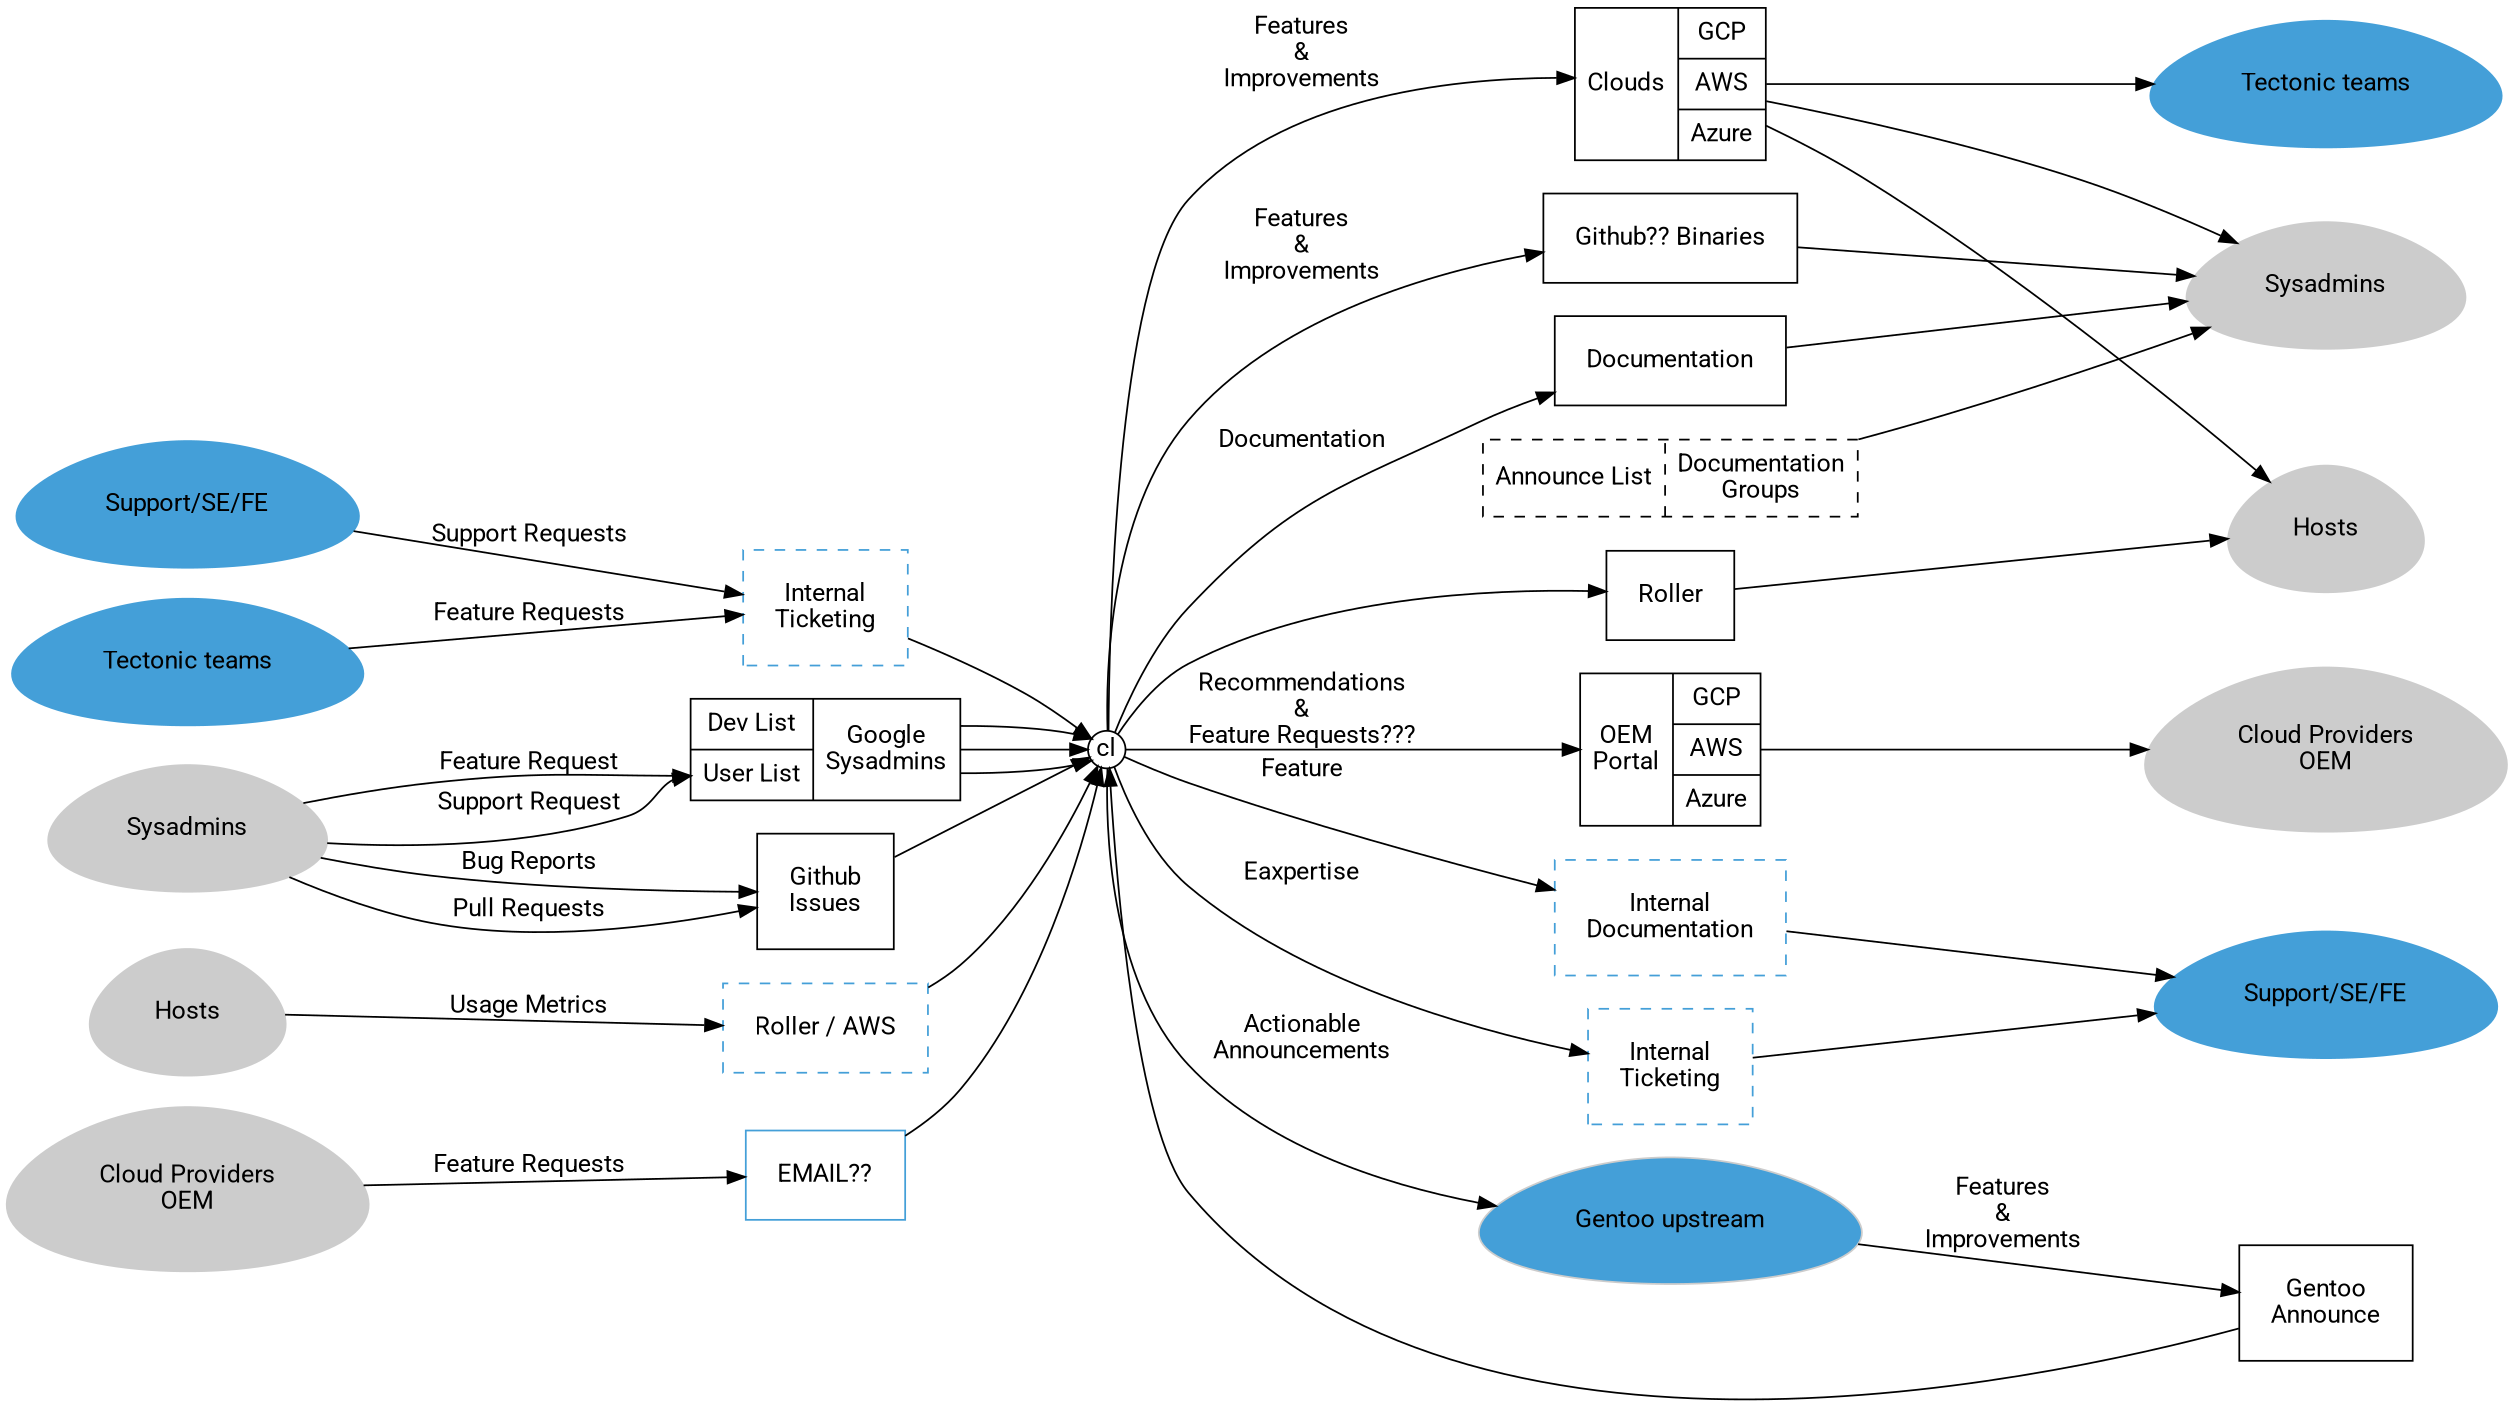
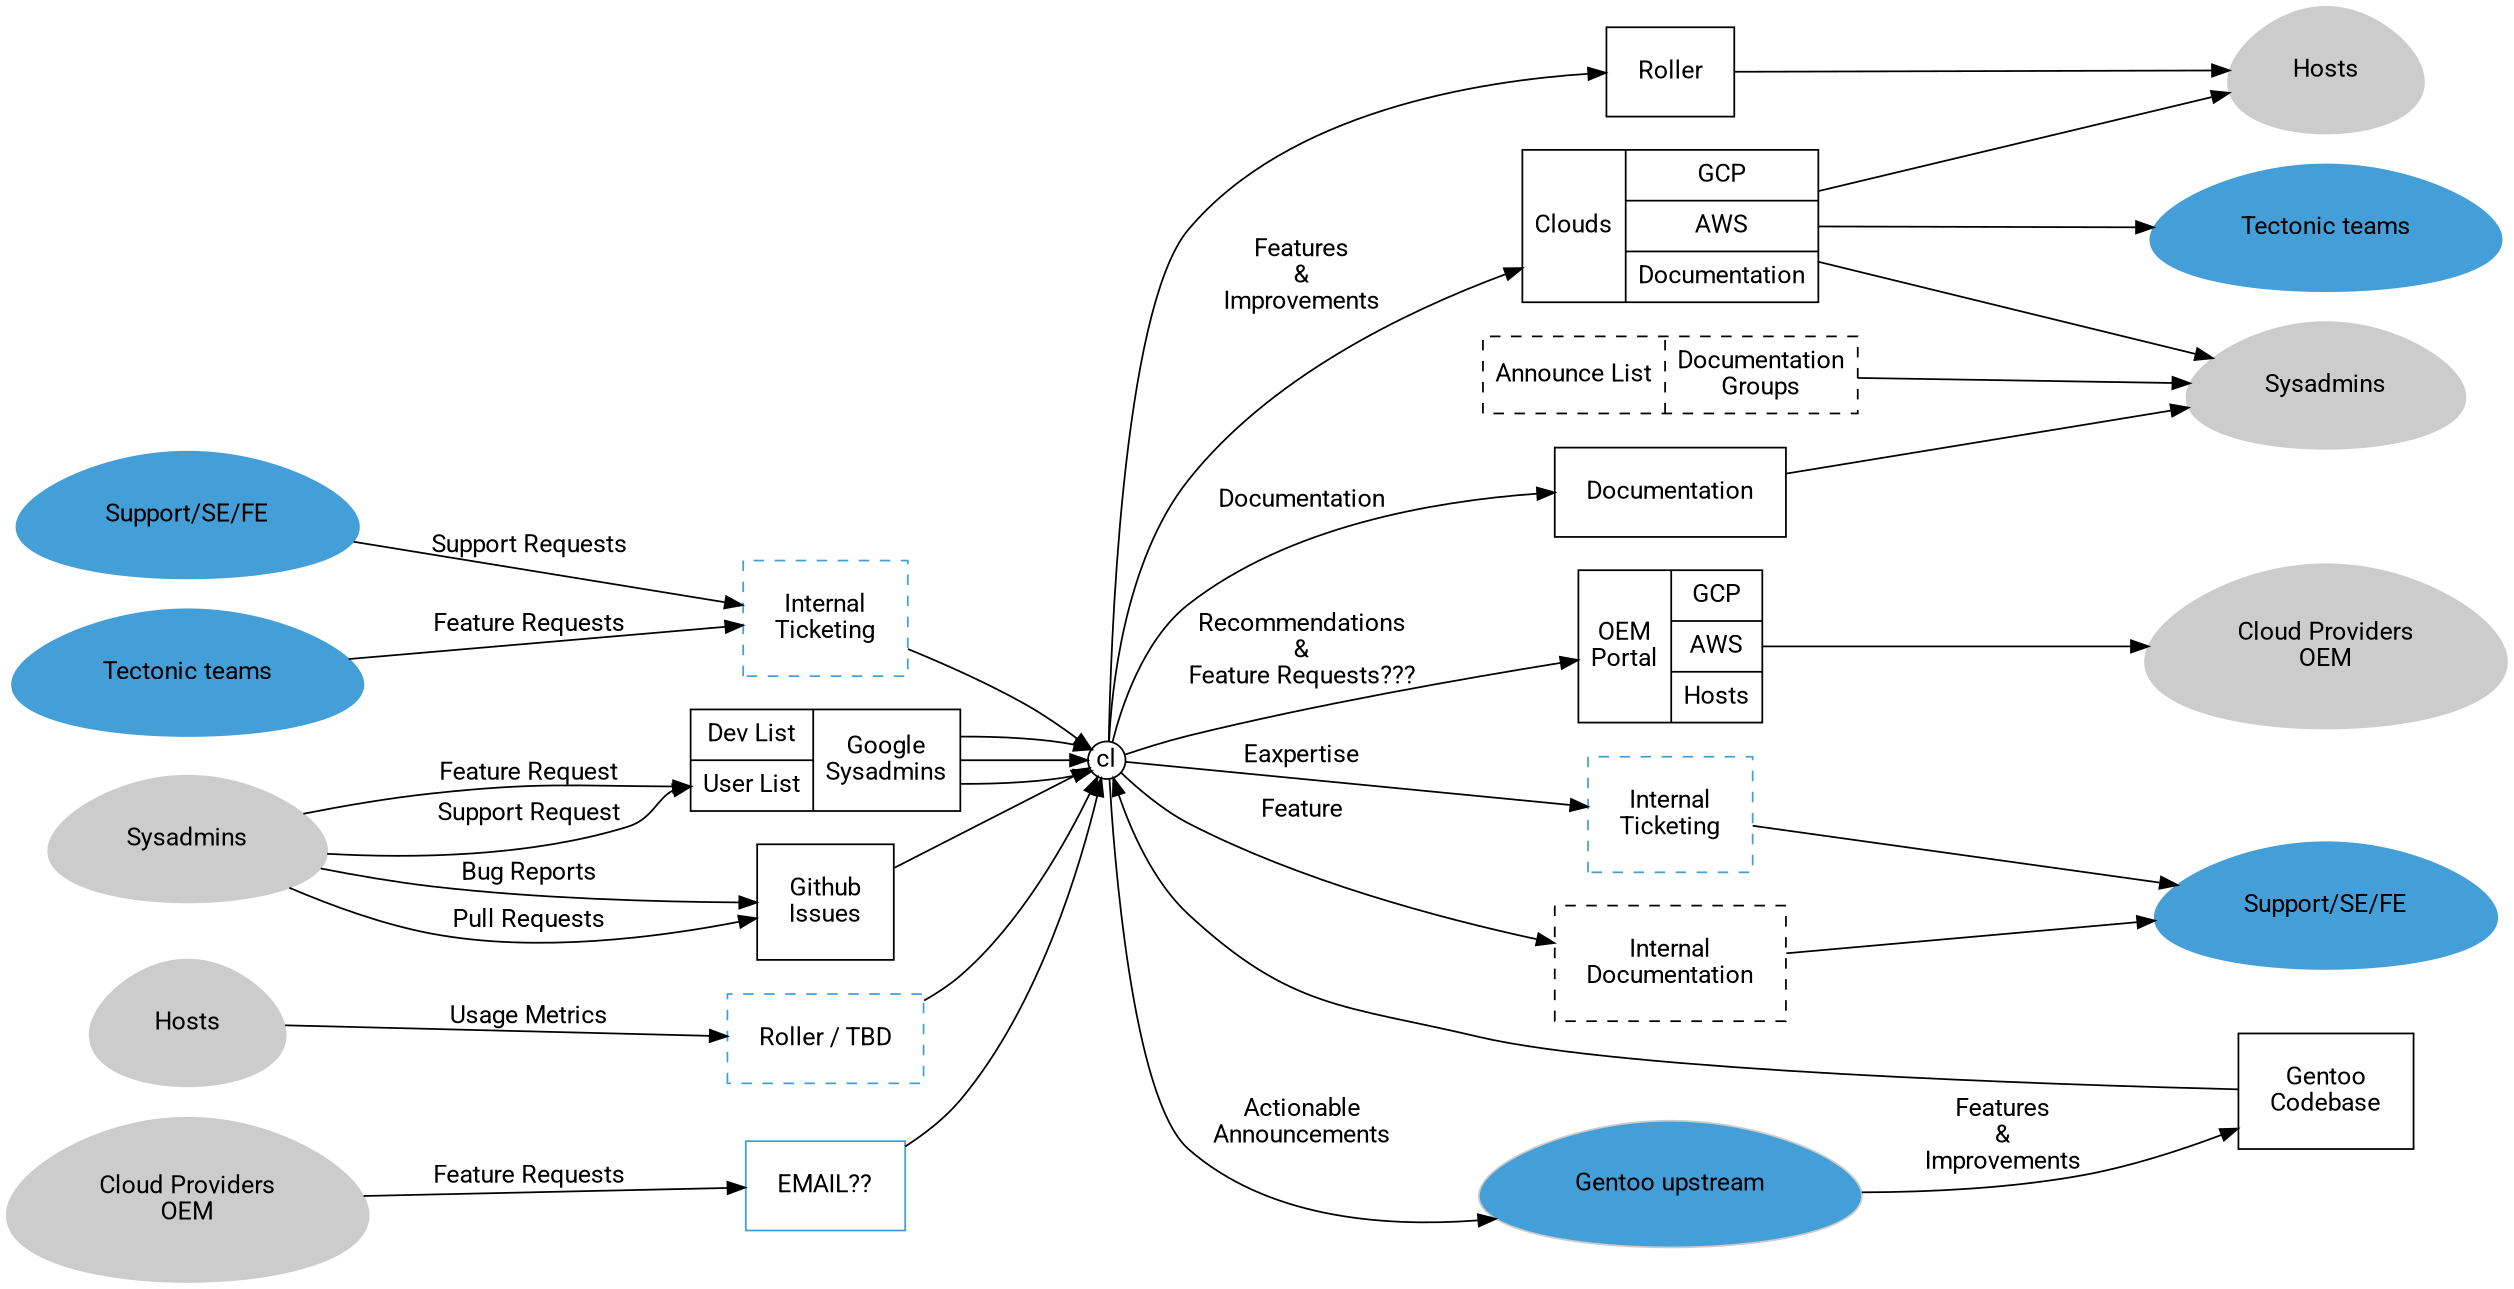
(1722, 134) -> (1722, 276)
(1670, 238) -> none
(1717, 800) -> (1717, 696)
(1670, 918) -> (1670, 963)
(825, 1028) -> (825, 1039)
(2326, 1303) -> (2326, 1091)
